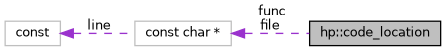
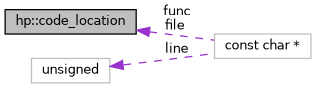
(33, 33) -> (71, 71)
(277, 33) -> (182, 36)
